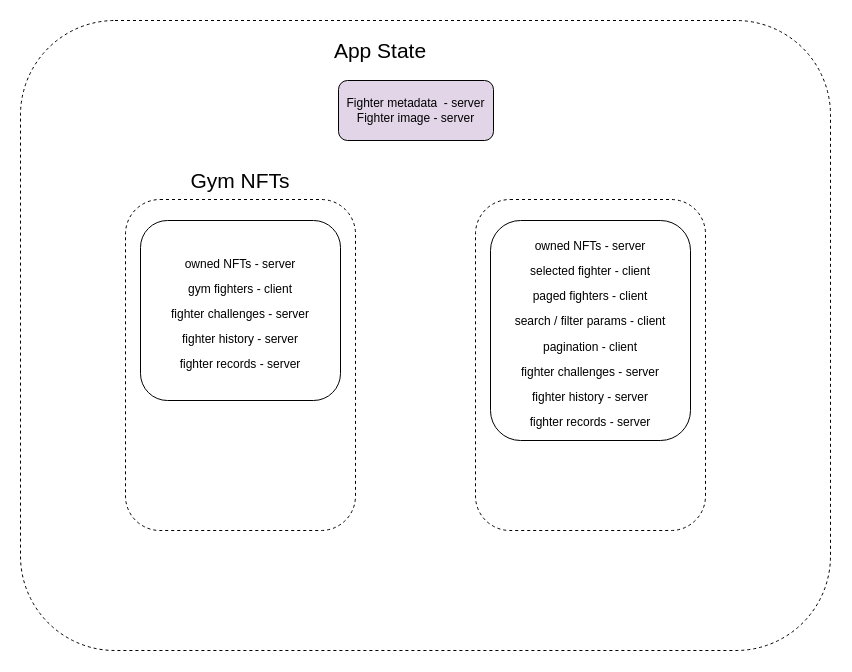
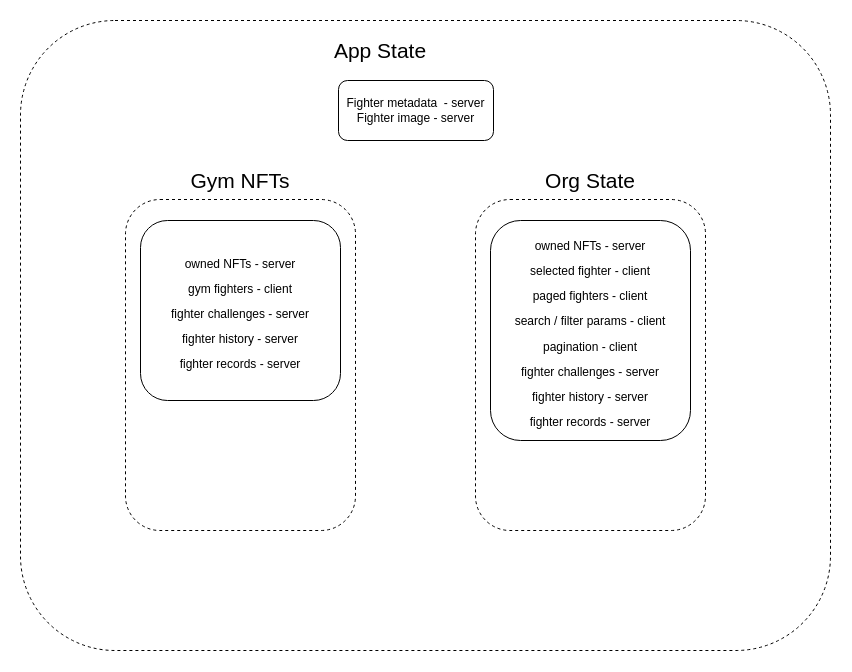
(416, 111) -> (416, 111)
none -> (591, 180)
